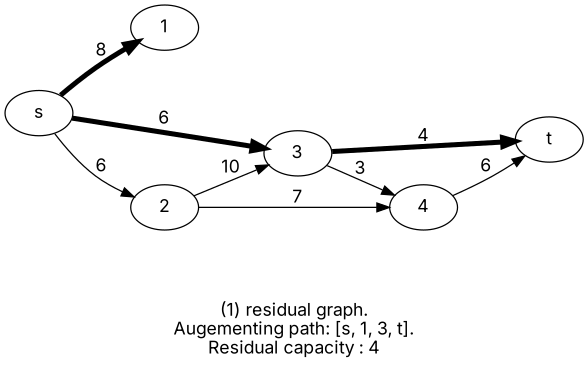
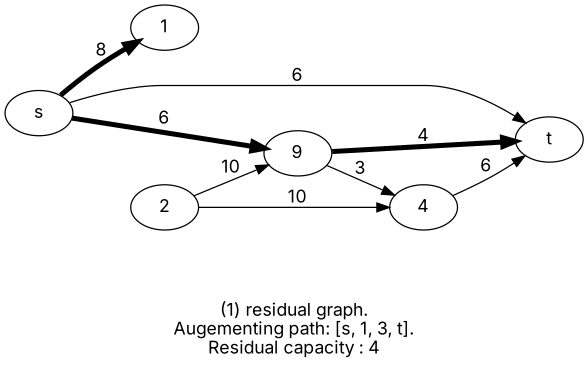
(298, 153) -> (298, 153)
(85, 167) -> (294, 85)
(298, 198) -> (298, 198)
